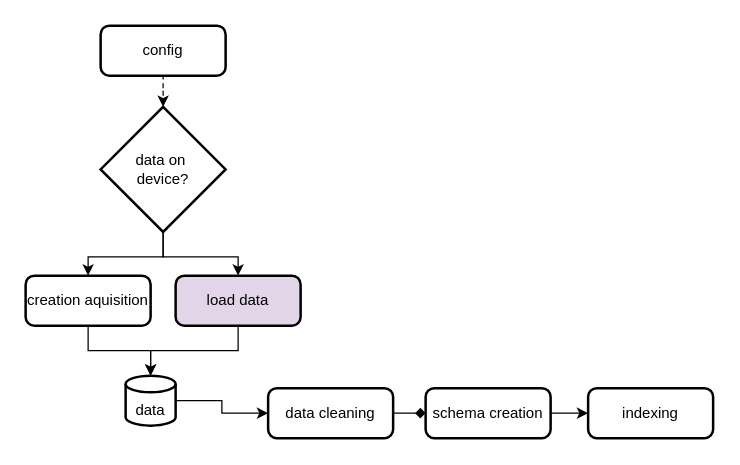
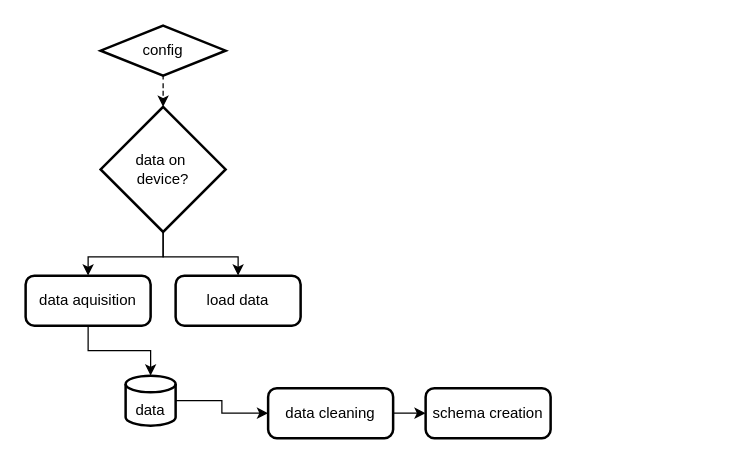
(163, 51) -> (163, 51)
(88, 301) -> (88, 301)
(238, 301) -> (238, 301)
(208, 351) -> none
(415, 413) -> (416, 413)
(574, 413) -> none
(651, 413) -> none
